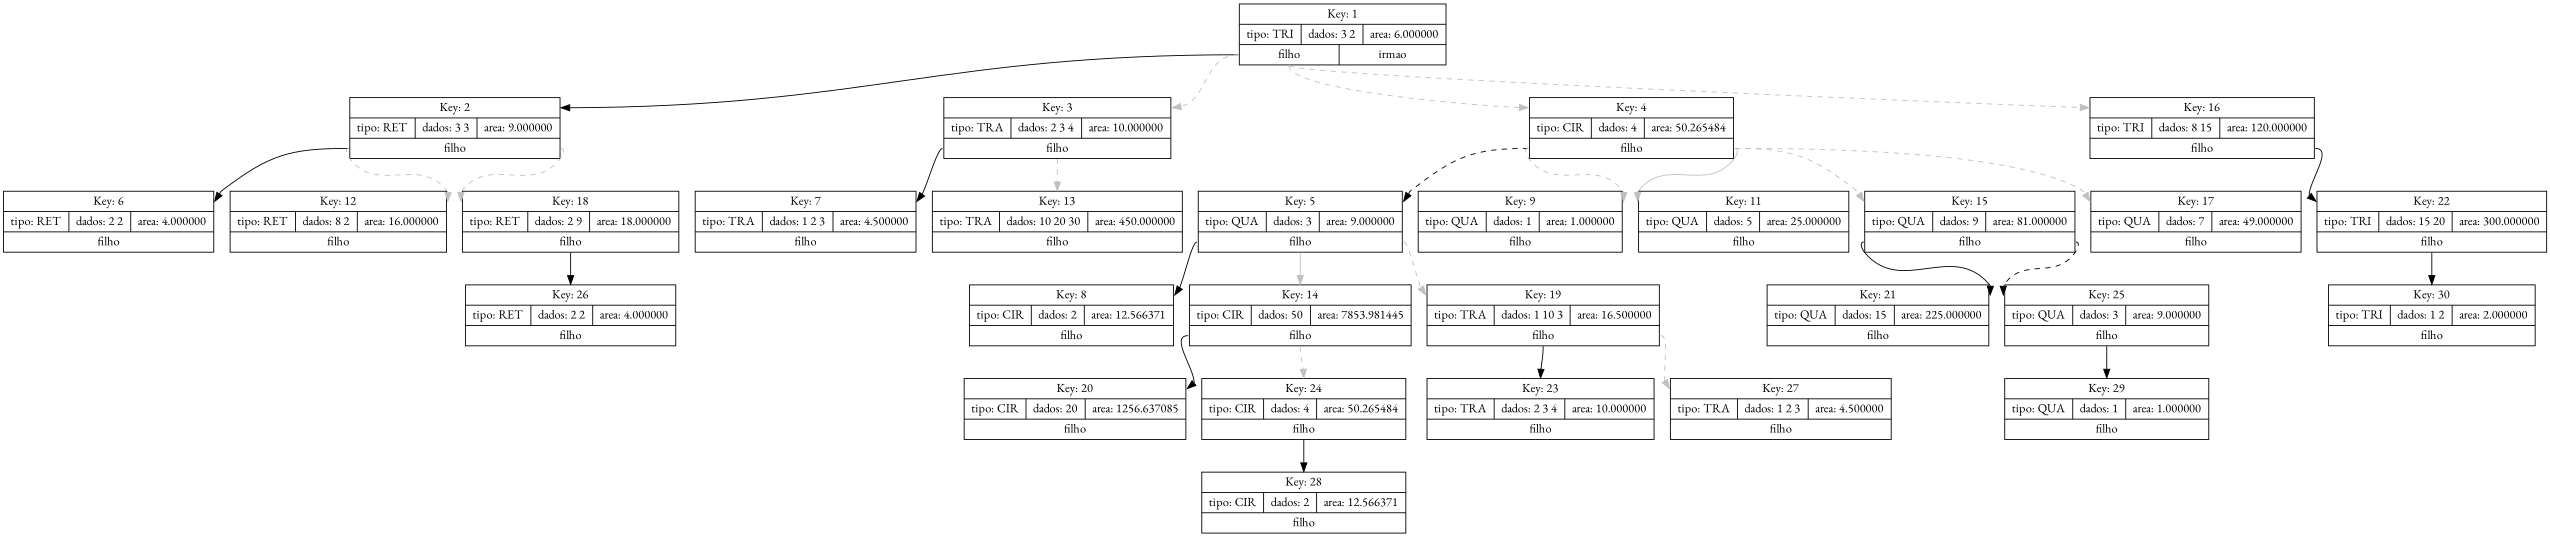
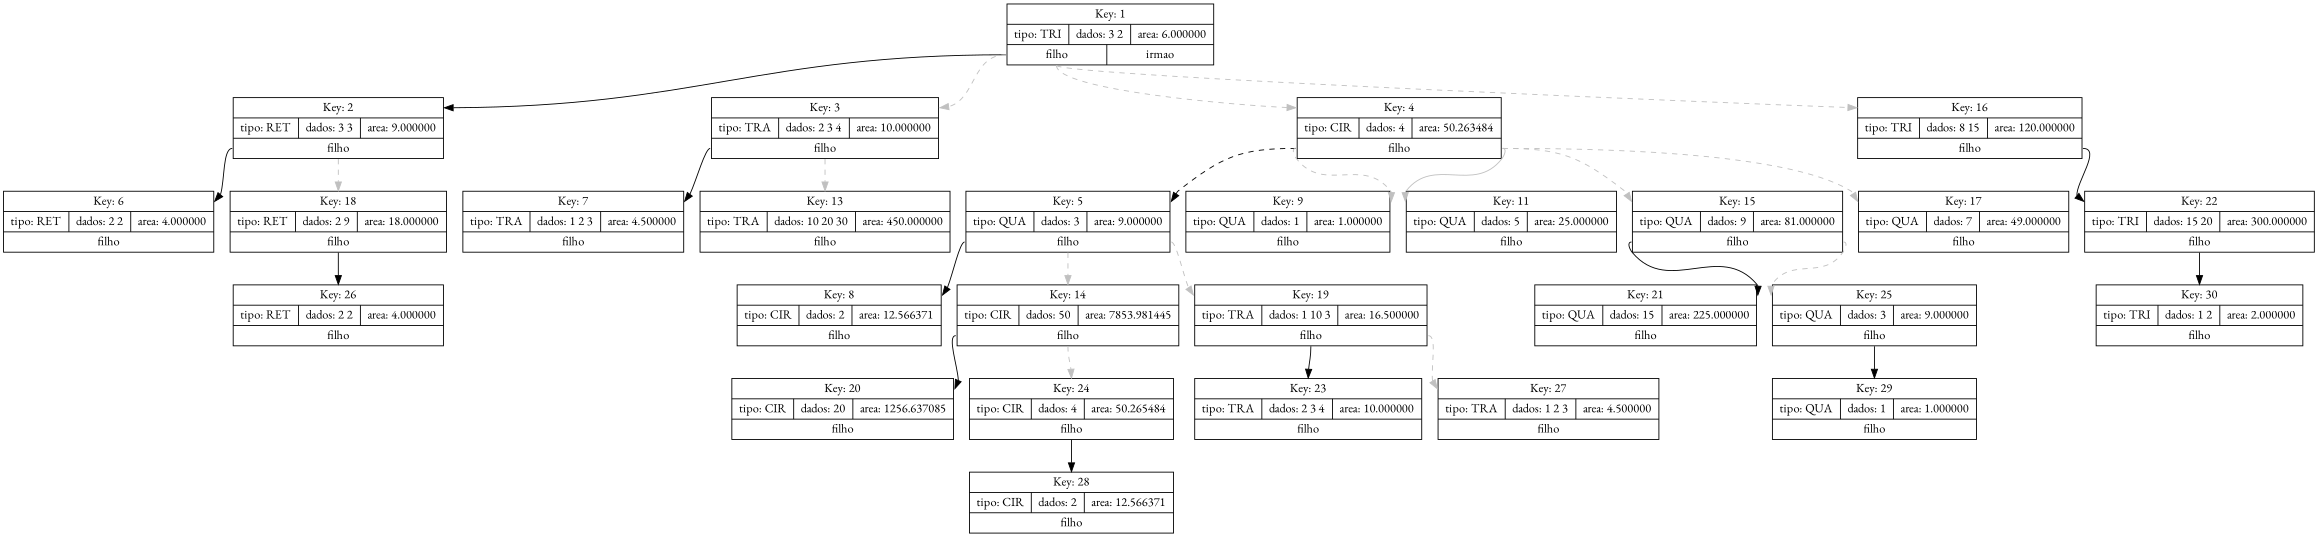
(1689, 128) -> (1457, 128)
(338, 222) -> none
(1300, 264) -> (1068, 264)
(2045, 268) -> (1813, 268)
